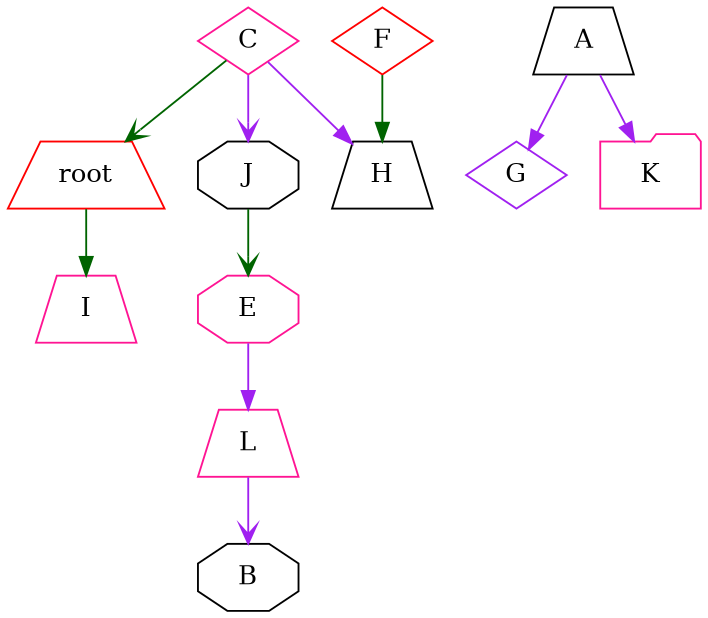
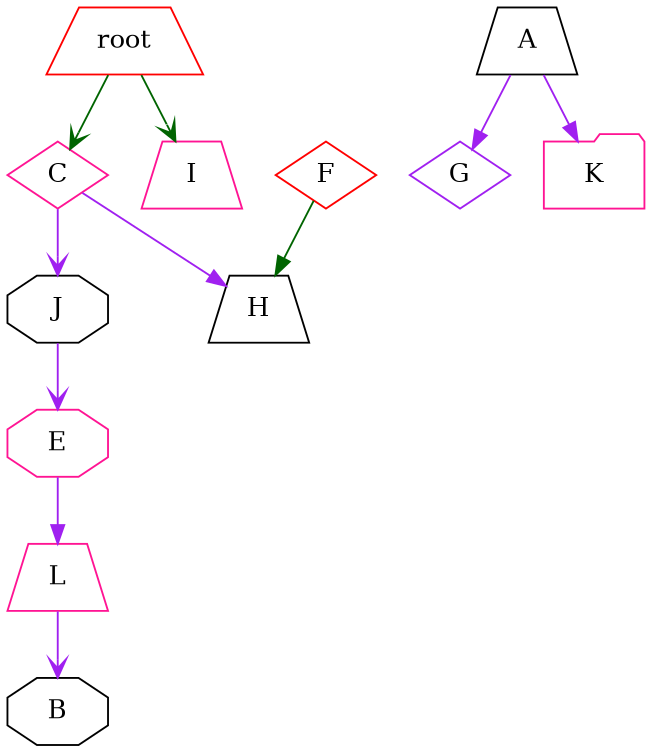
(183, 95) -> (93, 104)
(86, 233) -> (154, 100)
(248, 233) -> (58, 367)
